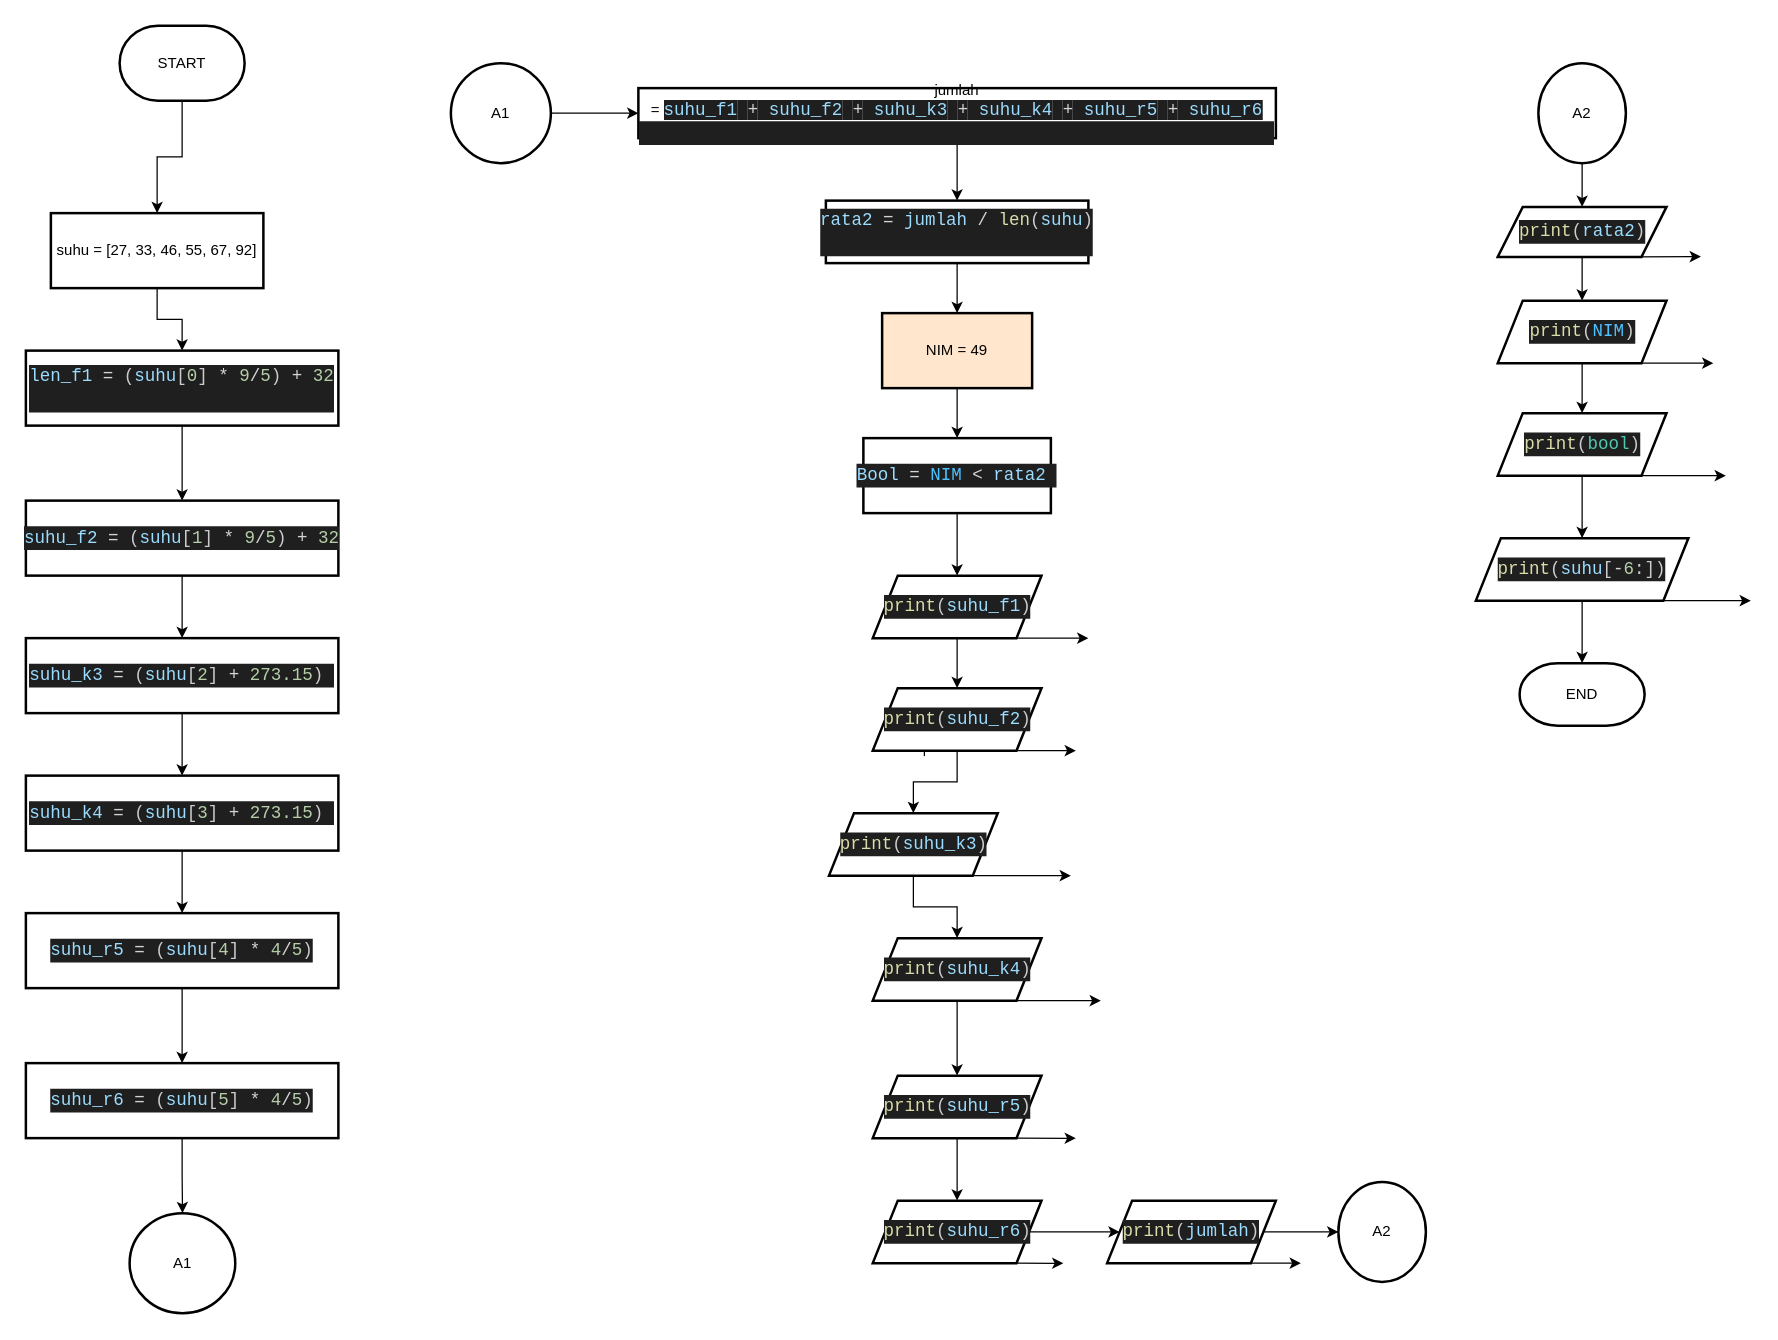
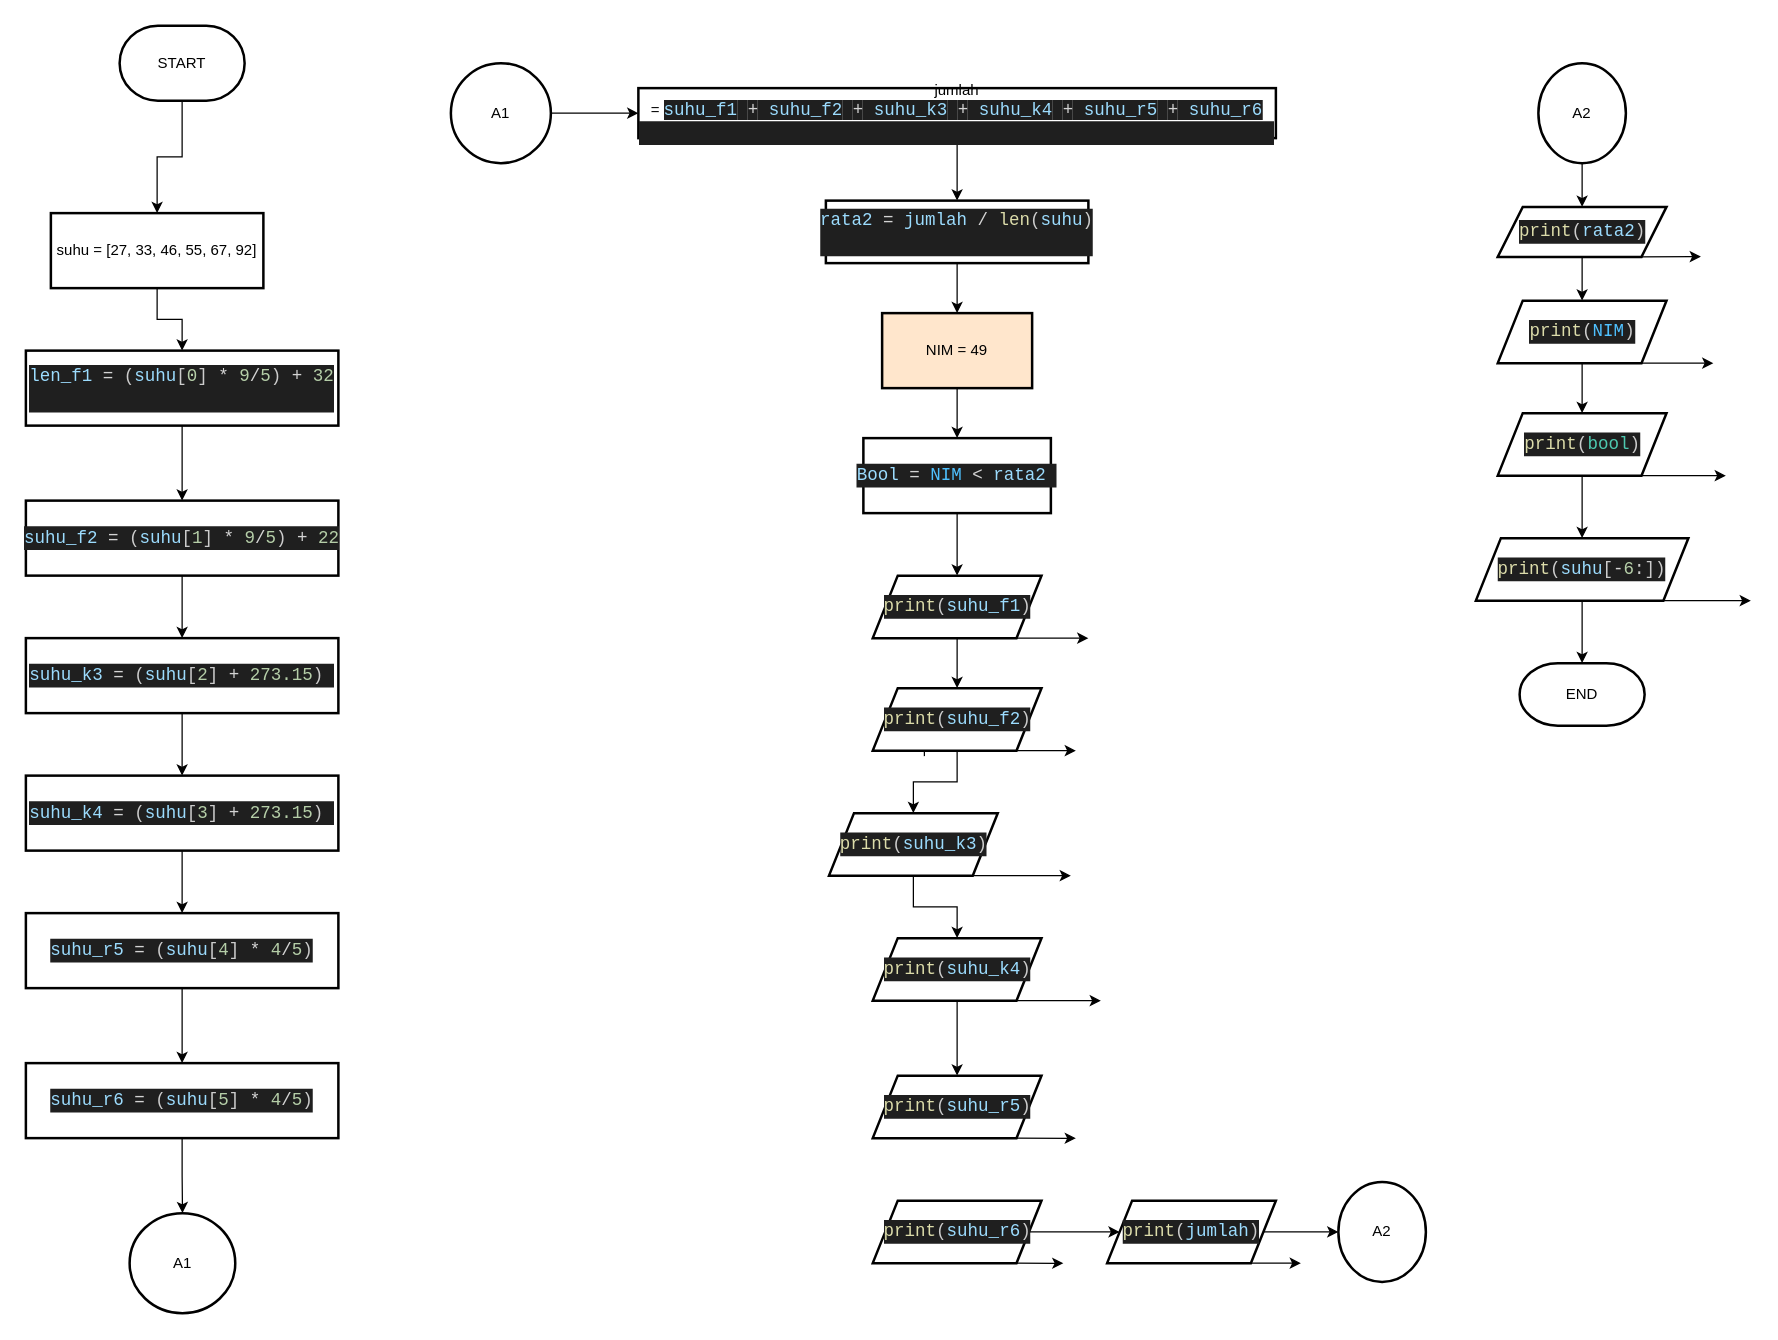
(182, 538) -> (182, 538)
(957, 1166) -> none
